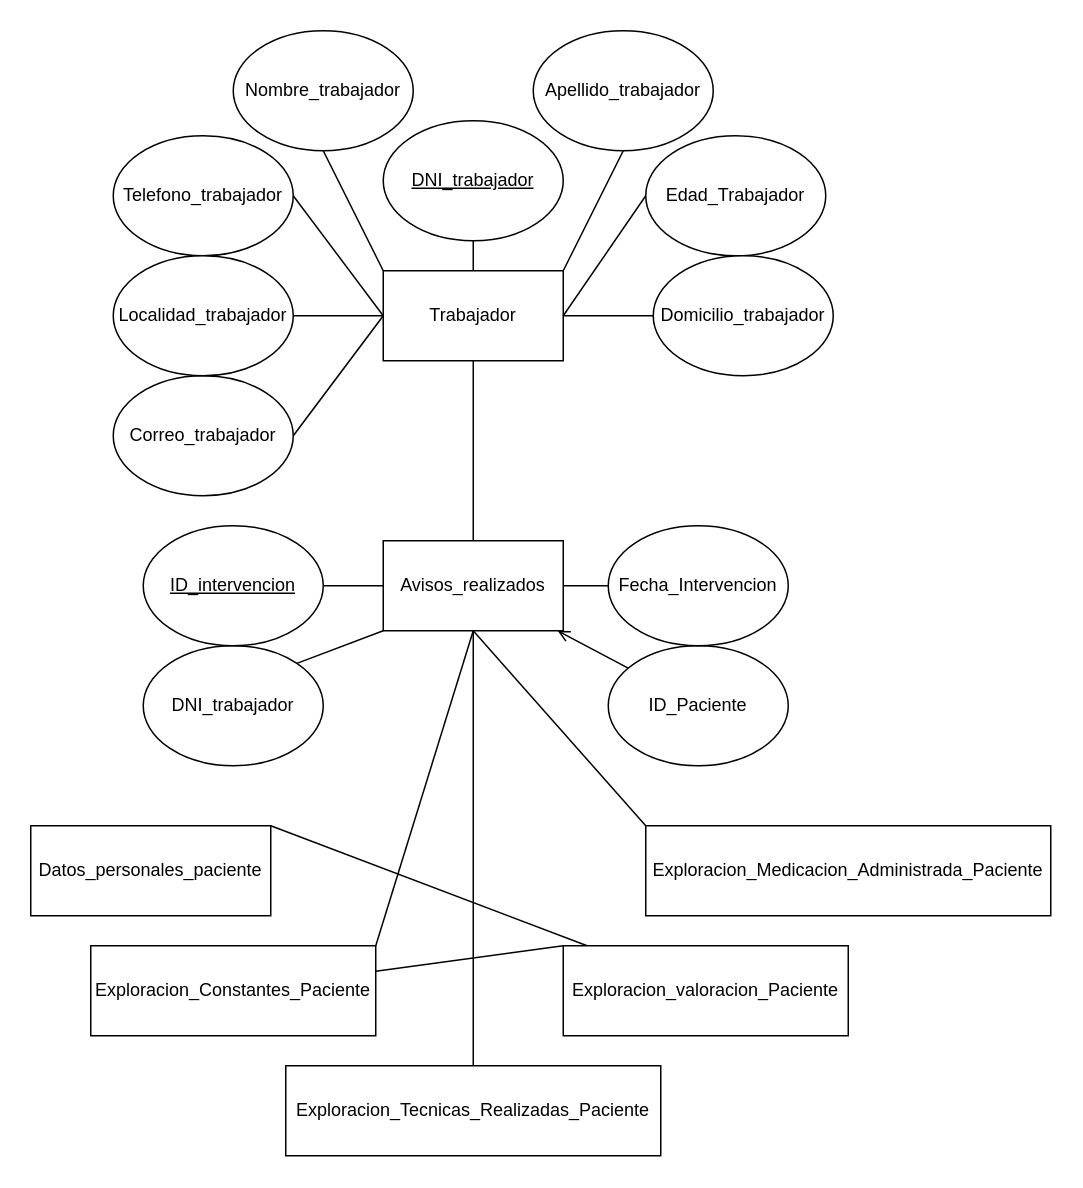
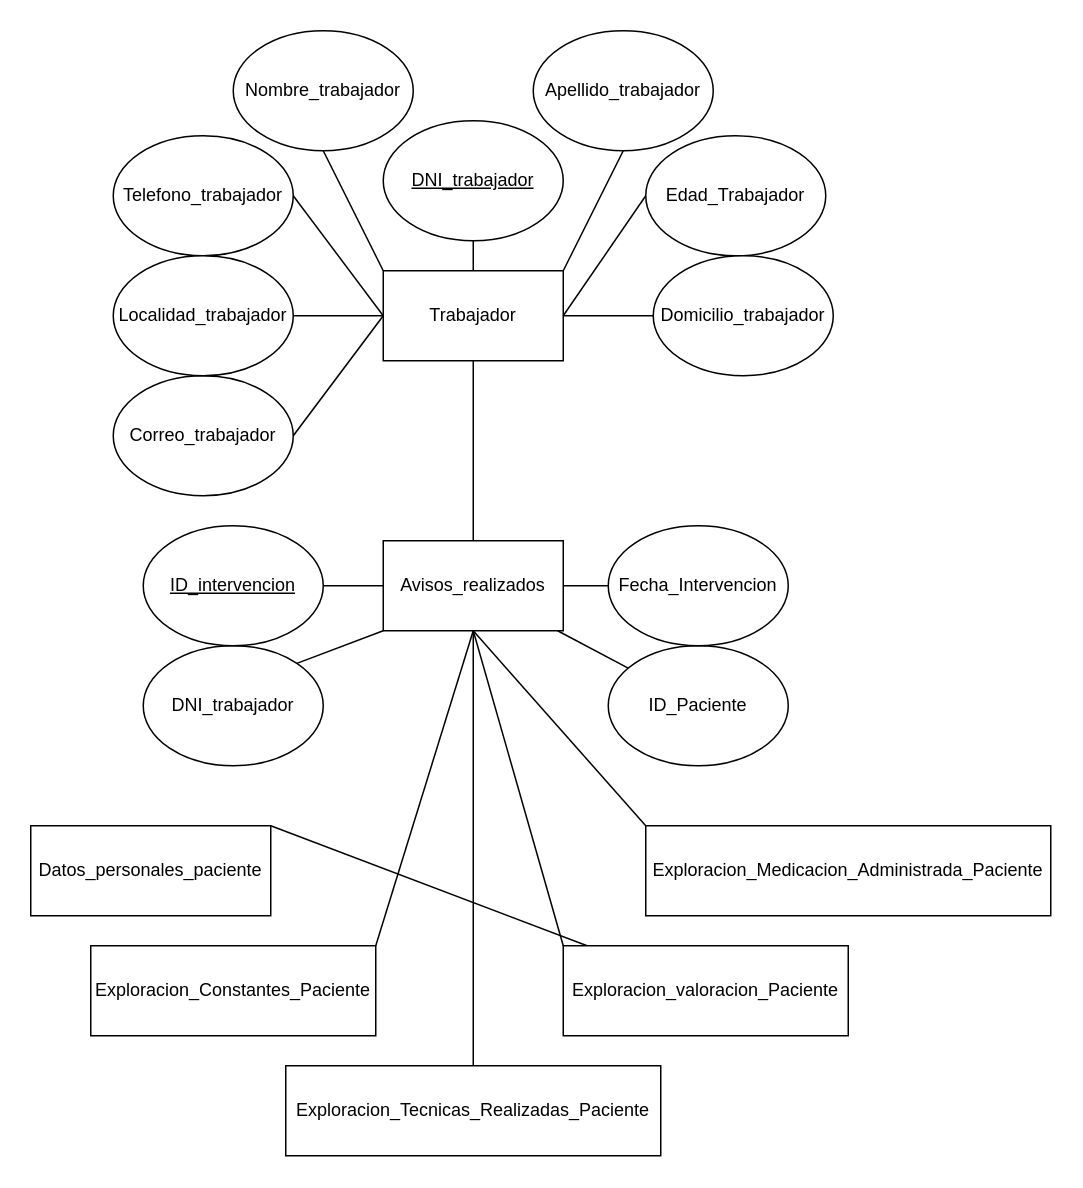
(563, 634) -> (561, 633)
(470, 958) -> (519, 791)
